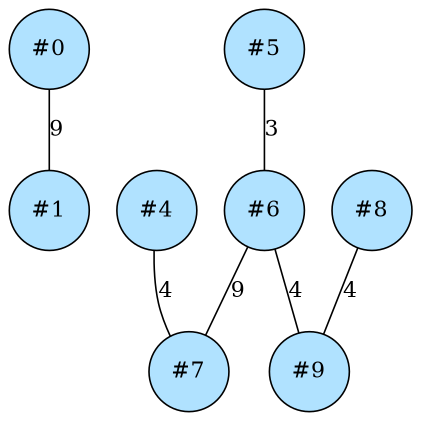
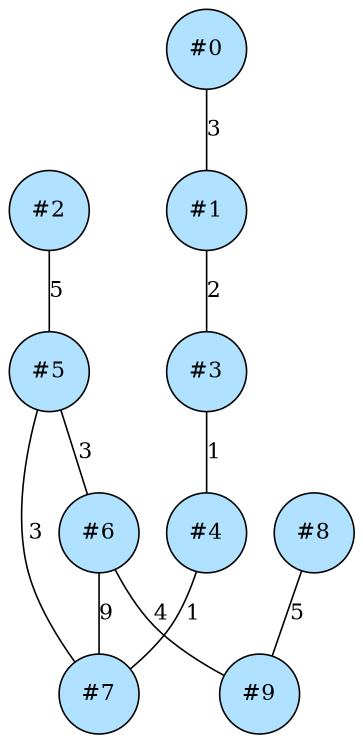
(57, 130) -> (215, 130)
none -> (49, 210)
(166, 291) -> (194, 613)
(351, 291) -> (298, 613)
none -> (207, 372)
none -> (23, 541)
